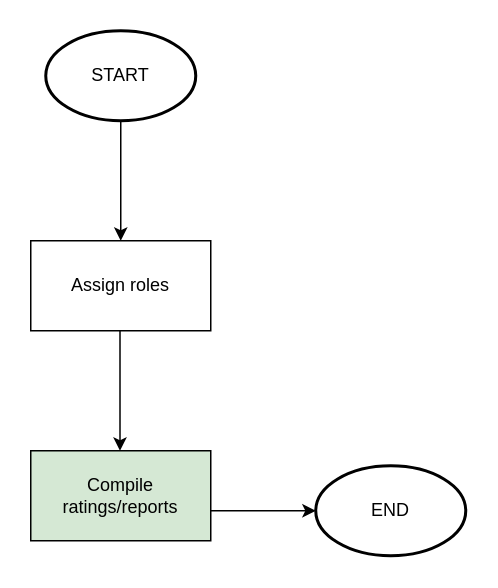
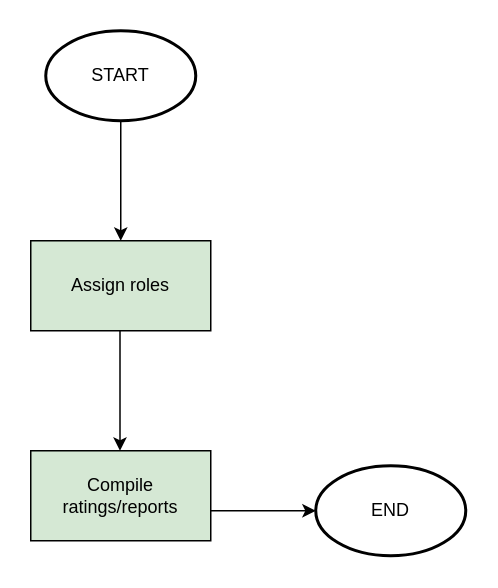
(121, 286) -> (121, 286)
